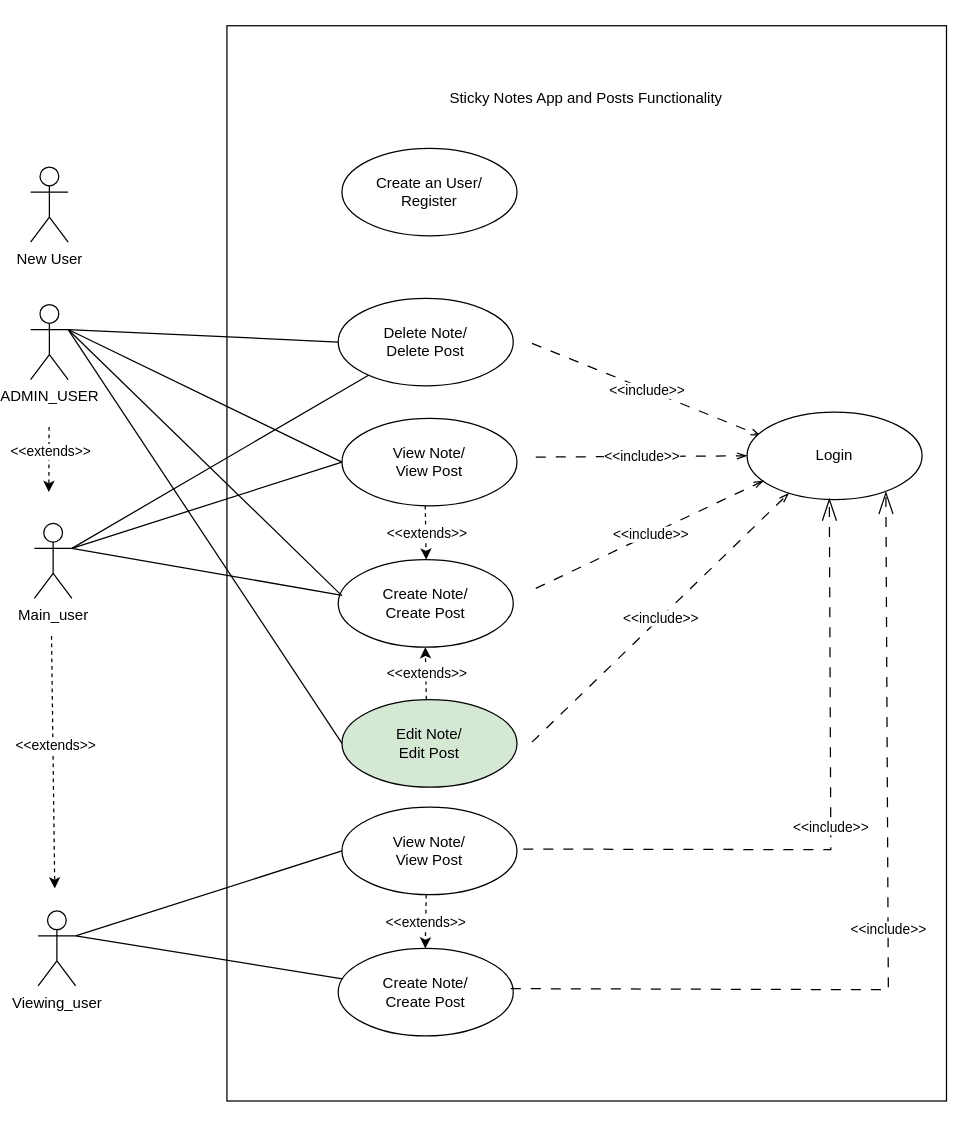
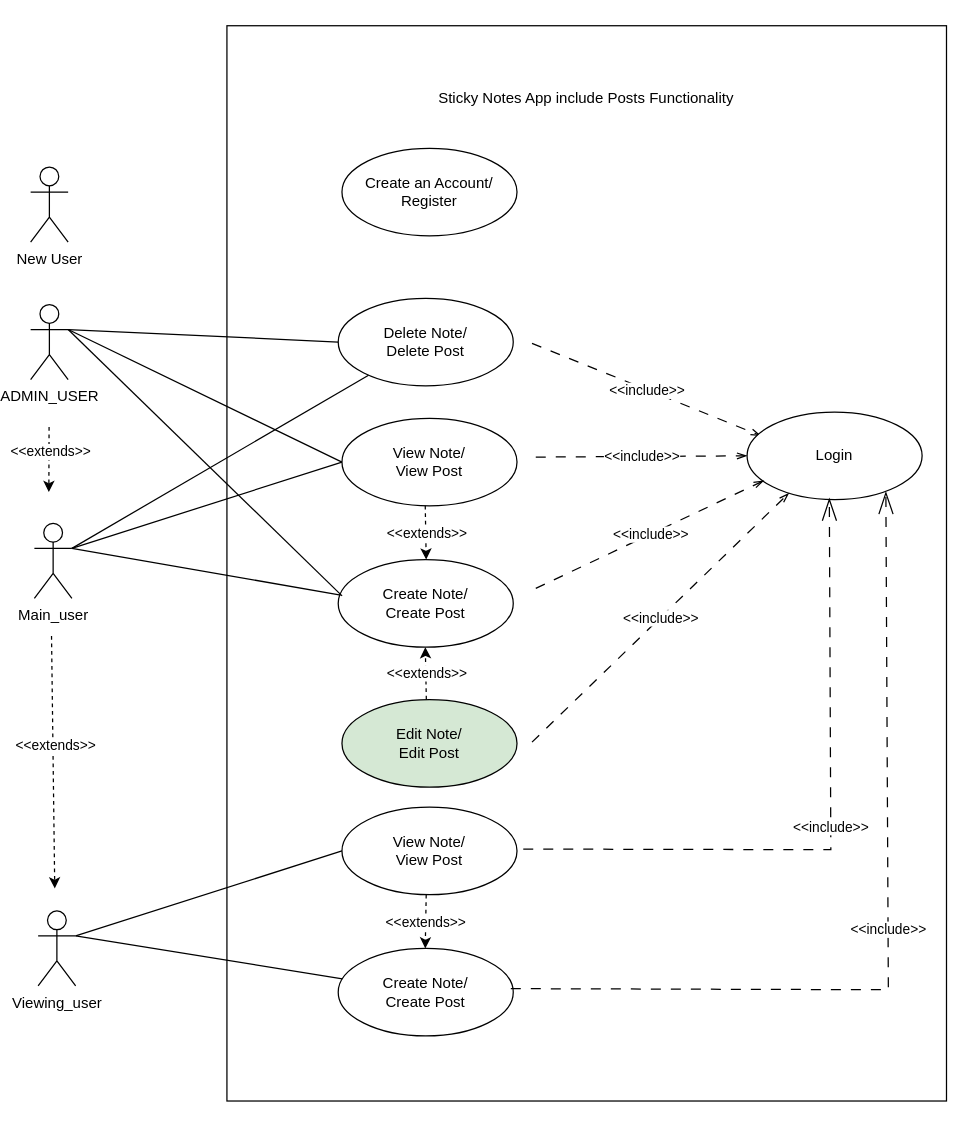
(586, 98) -> (586, 98)
(429, 192) -> (429, 192)
(207, 540) -> none
